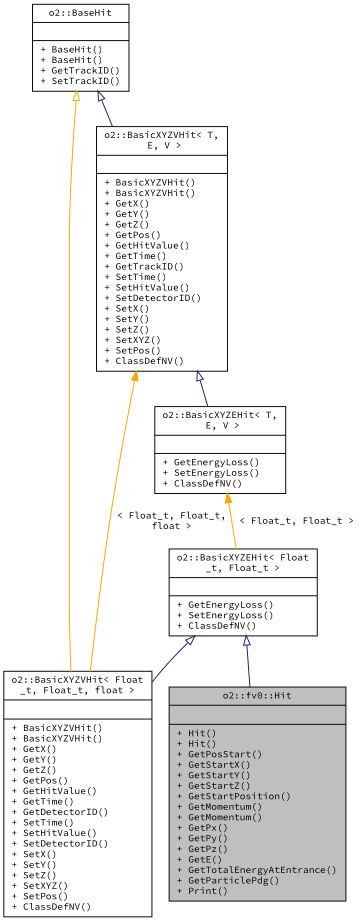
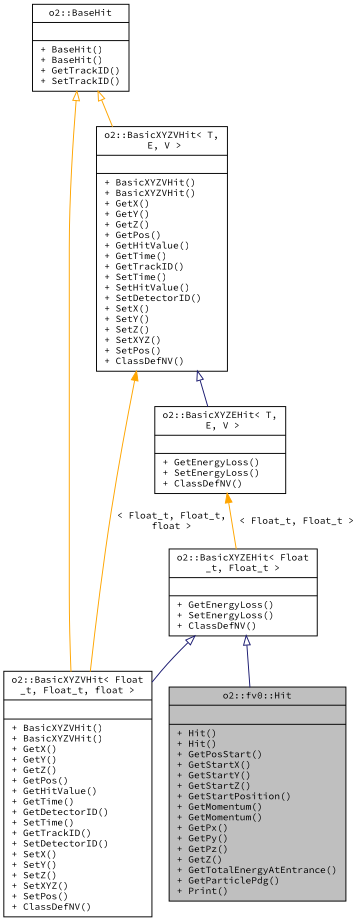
(107, 113) -> (107, 113)
(55, 833) -> (52, 833)
(200, 860) -> (200, 860)
